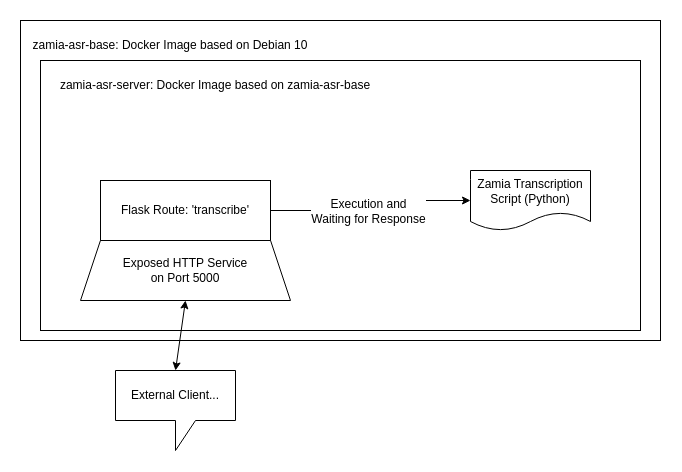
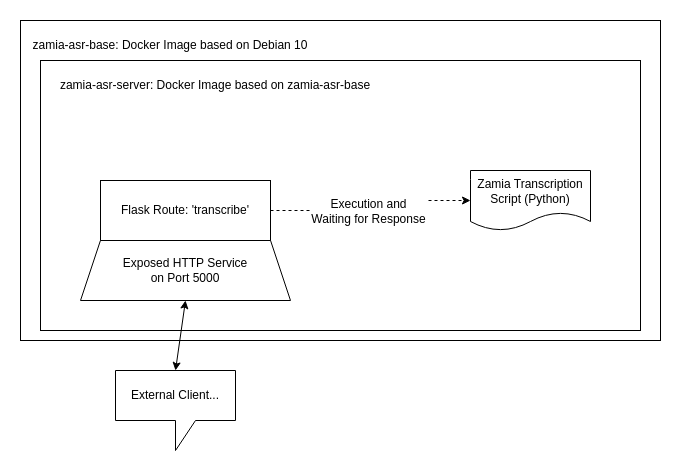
(292, 211) -> (292, 211)
